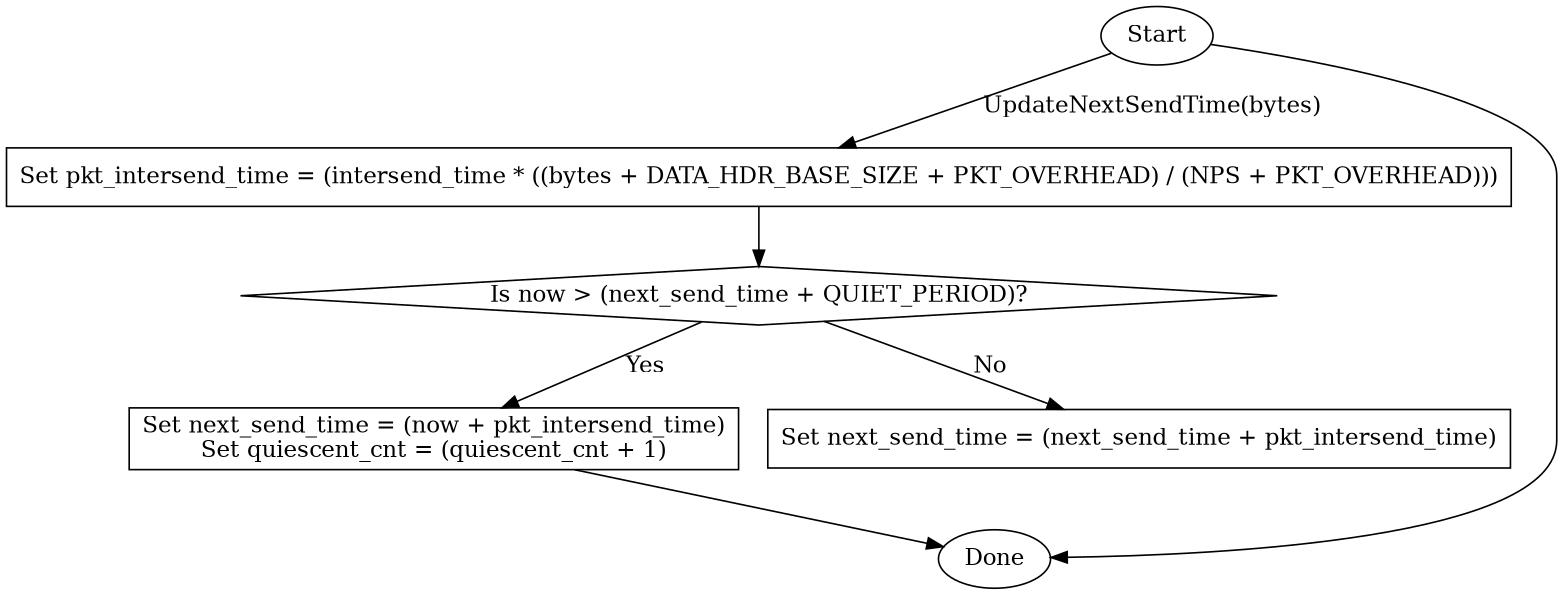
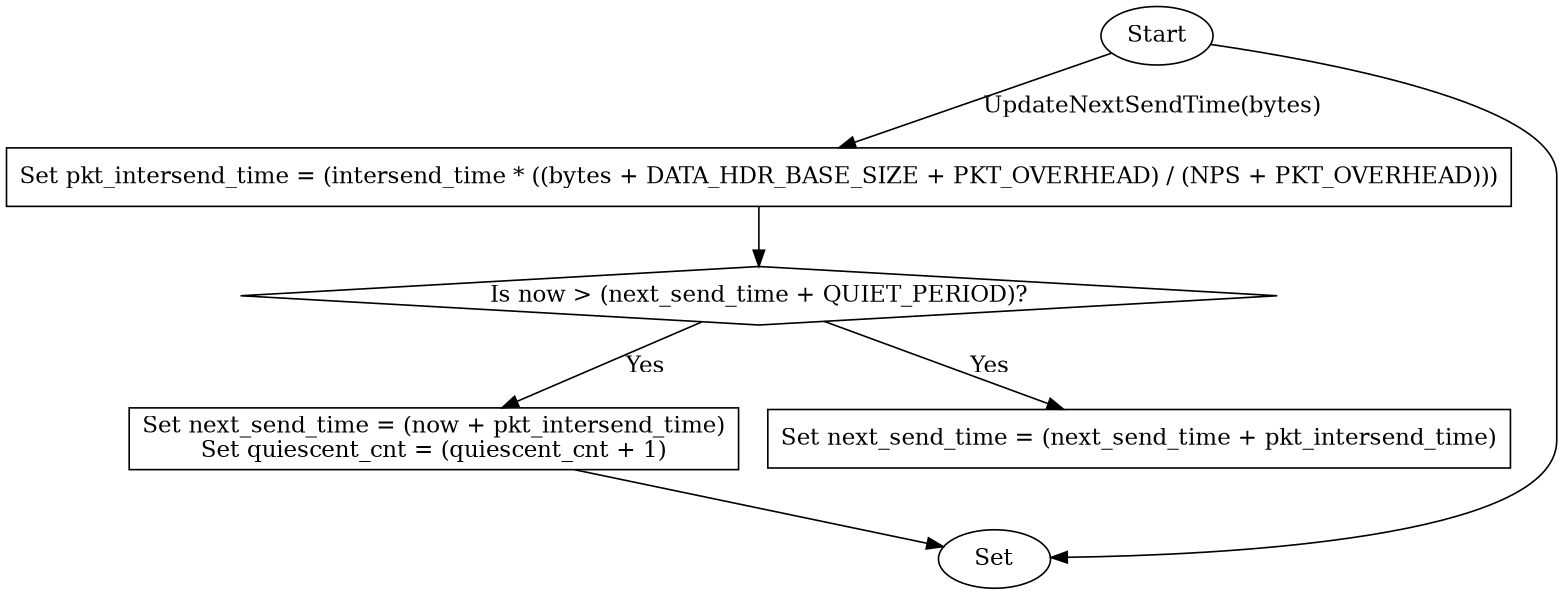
(990, 366) -> (990, 366)
(994, 559) -> (994, 559)
